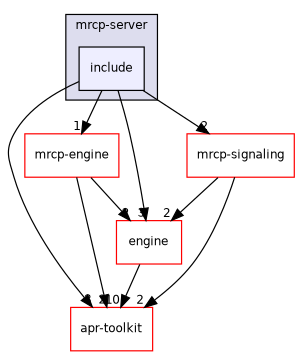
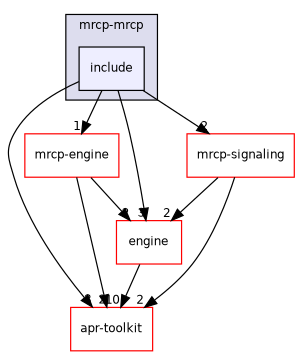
(112, 26) -> (112, 26)
